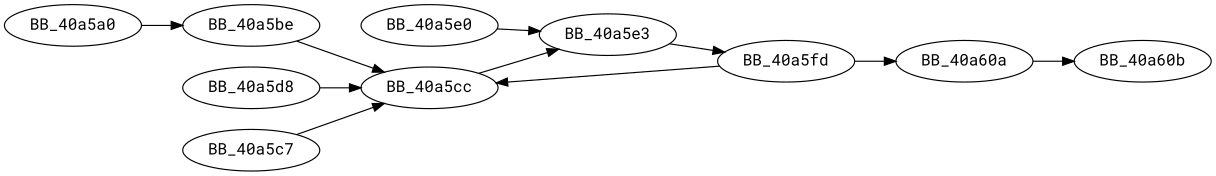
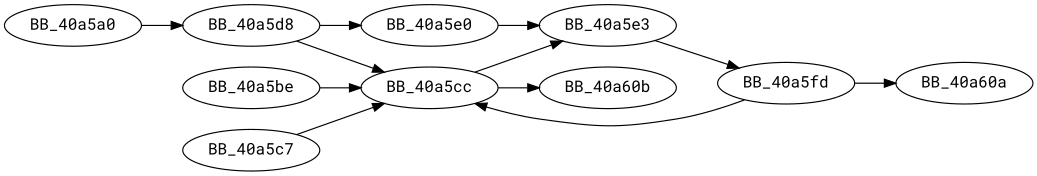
(156, 25) -> (156, 25)
none -> (335, 25)
(1048, 61) -> (513, 88)
